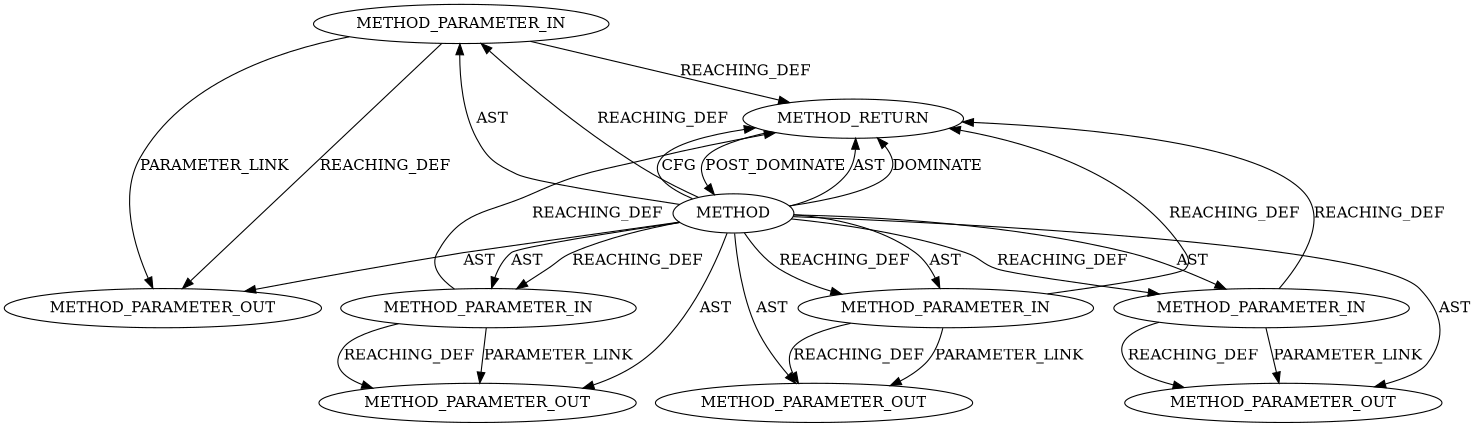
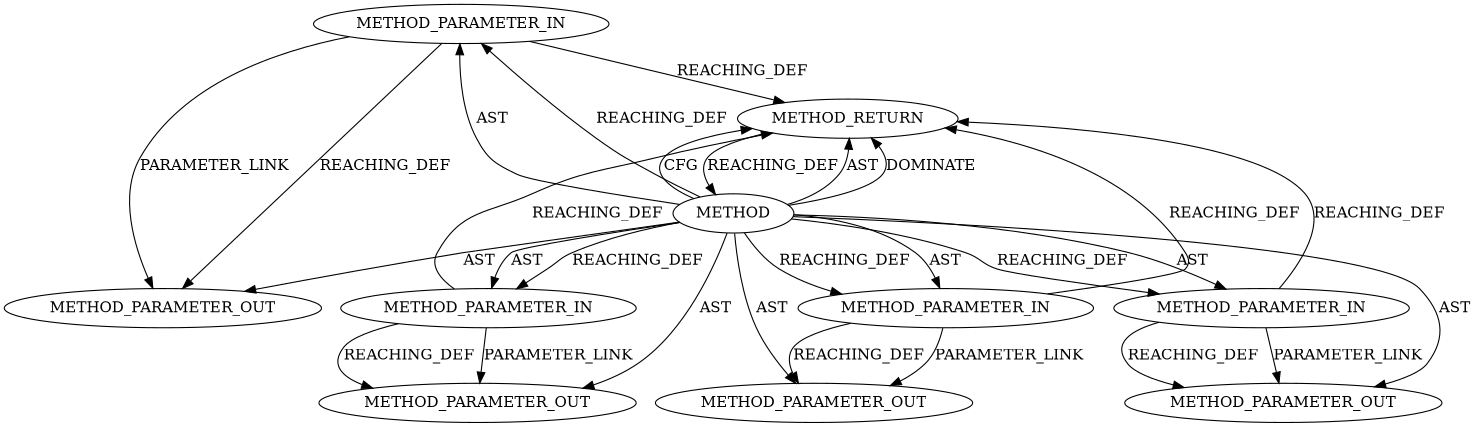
(776, 166) -> (773, 166)
